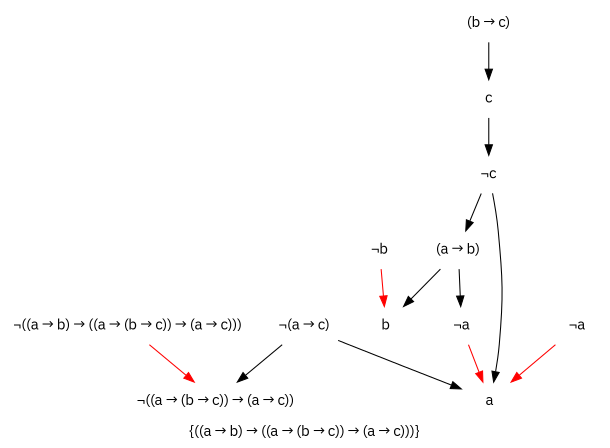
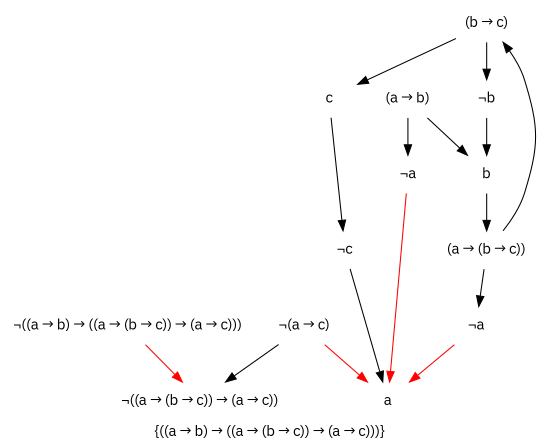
none -> (487, 56)
(476, 207) -> none
none -> (487, 250)
(382, 283) -> (487, 131)
(395, 363) -> (342, 360)
